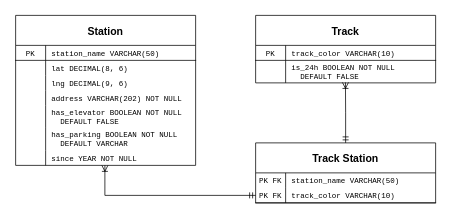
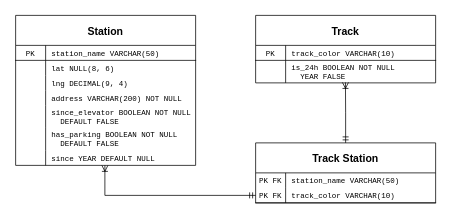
(335, 67) -> (335, 67)
(83, 68) -> (77, 68)
(83, 83) -> (83, 83)
(110, 98) -> (110, 98)
(108, 112) -> (111, 112)
(106, 135) -> (106, 135)
(87, 158) -> (95, 158)
